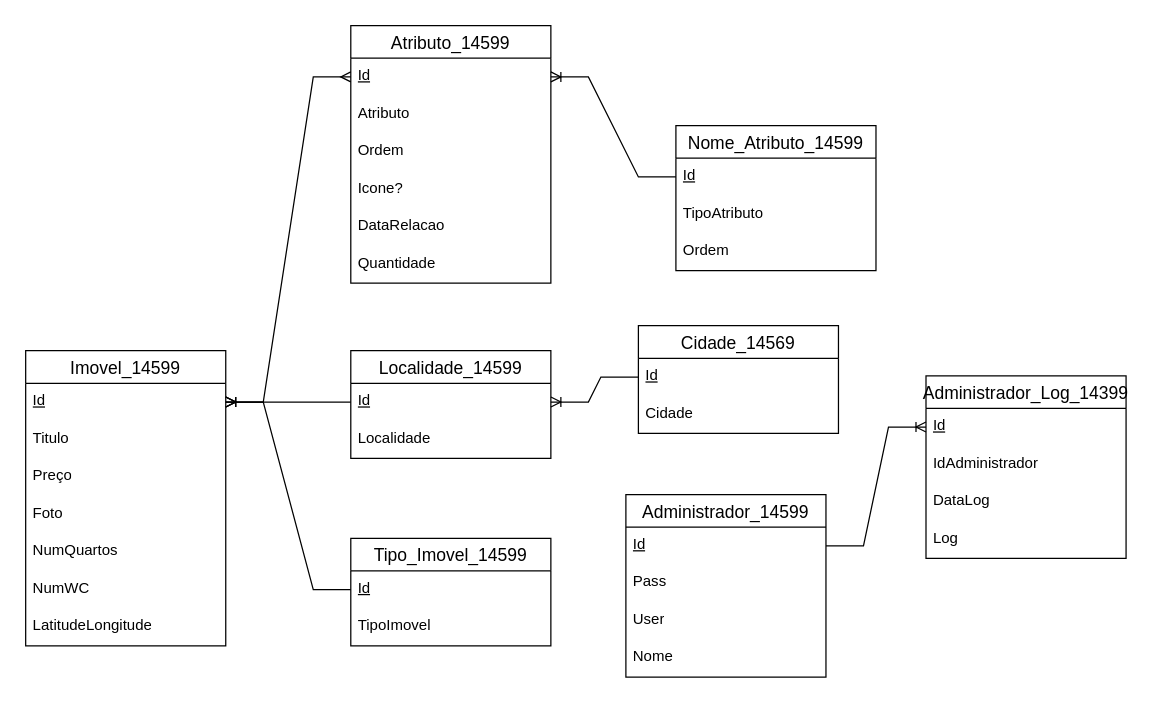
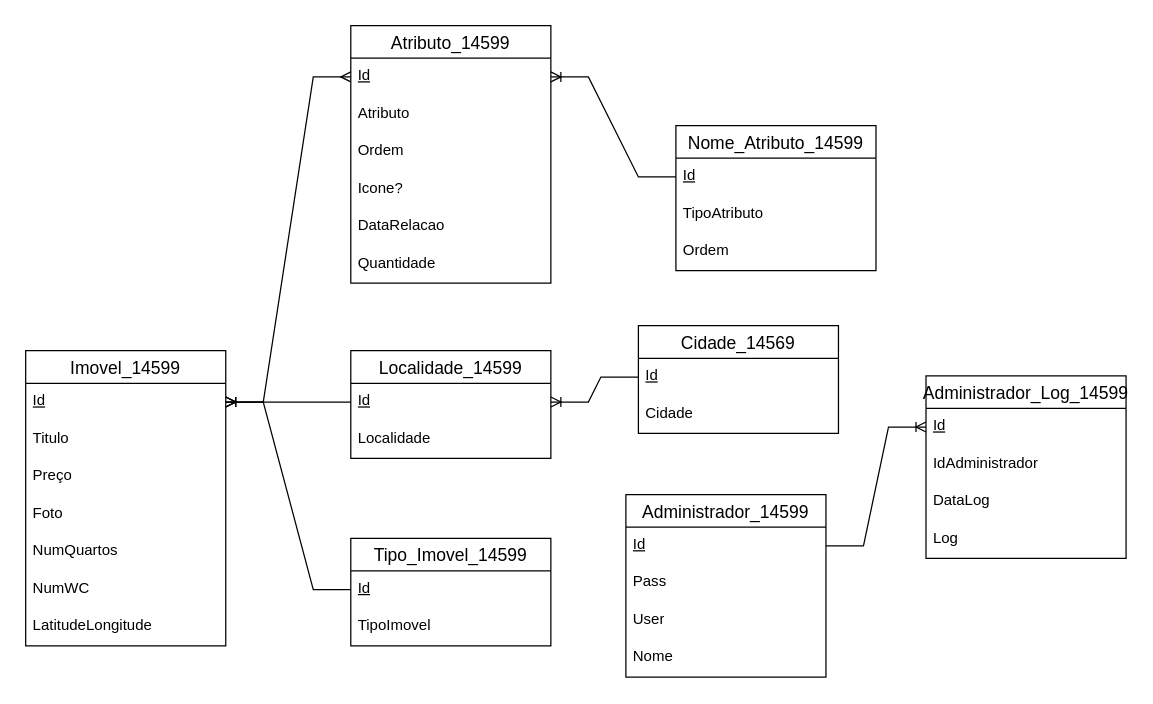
(1025, 393) -> (1025, 393)
